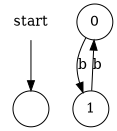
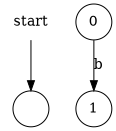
(93, 70) -> none
